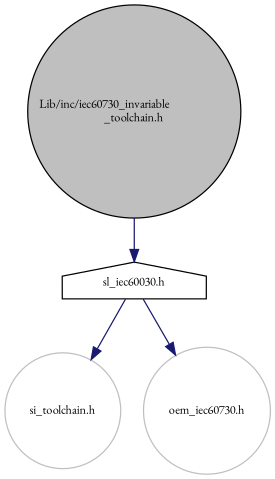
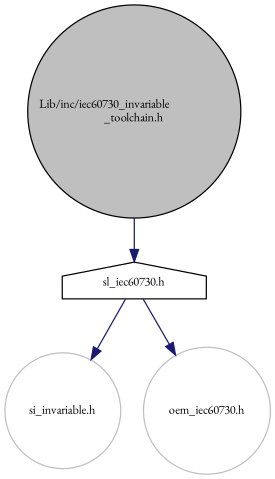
(134, 282) -> (134, 282)
(63, 411) -> (63, 411)
